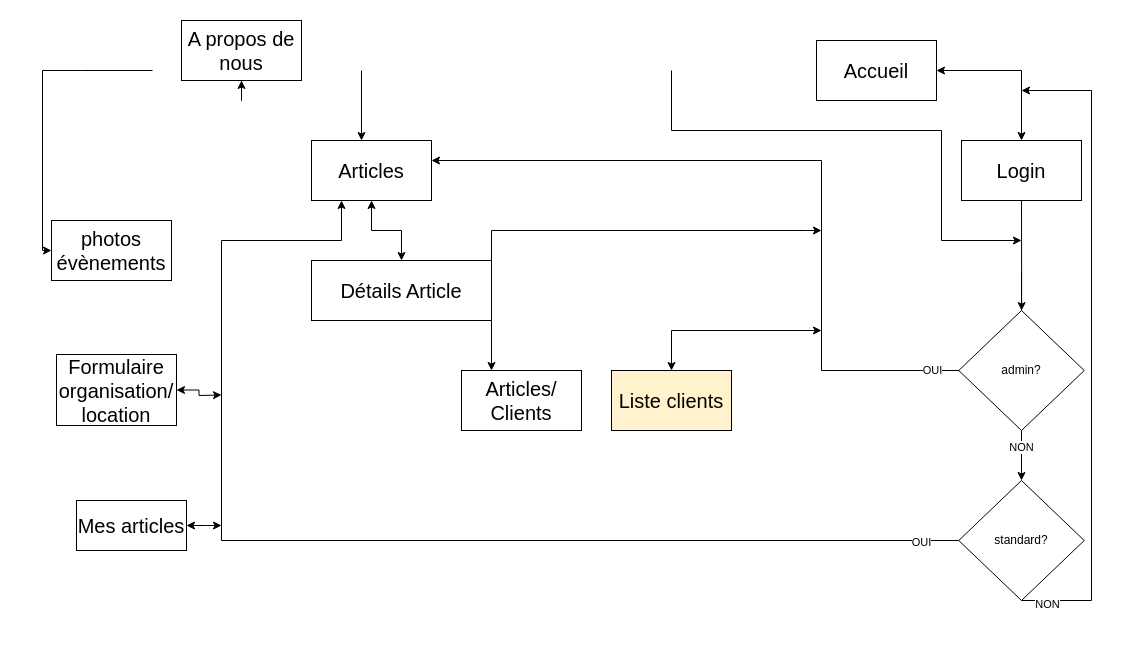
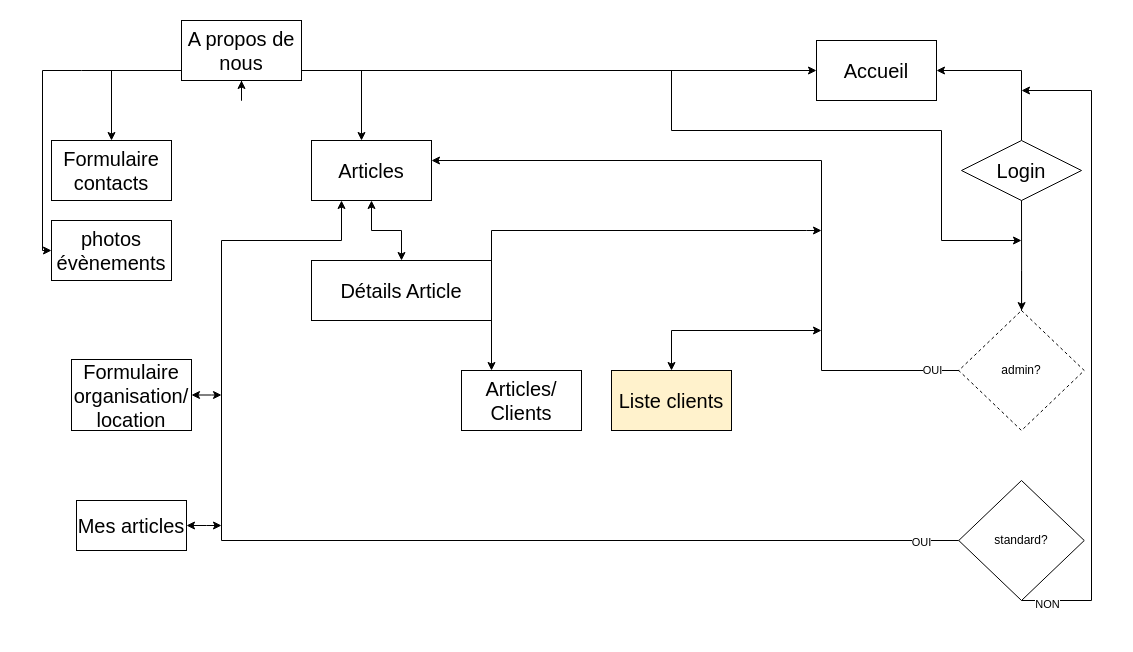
none -> (555, 71)
(1022, 132) -> (1022, 135)
none -> (112, 171)
(1022, 171) -> (1022, 171)
(1022, 371) -> (1022, 371)
(117, 390) -> (132, 395)
(1022, 452) -> none
